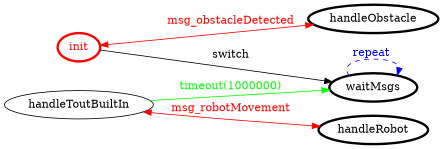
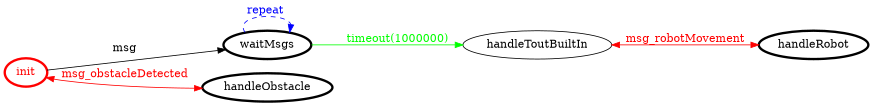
(231, 55) -> (125, 48)
(236, 95) -> (383, 45)
